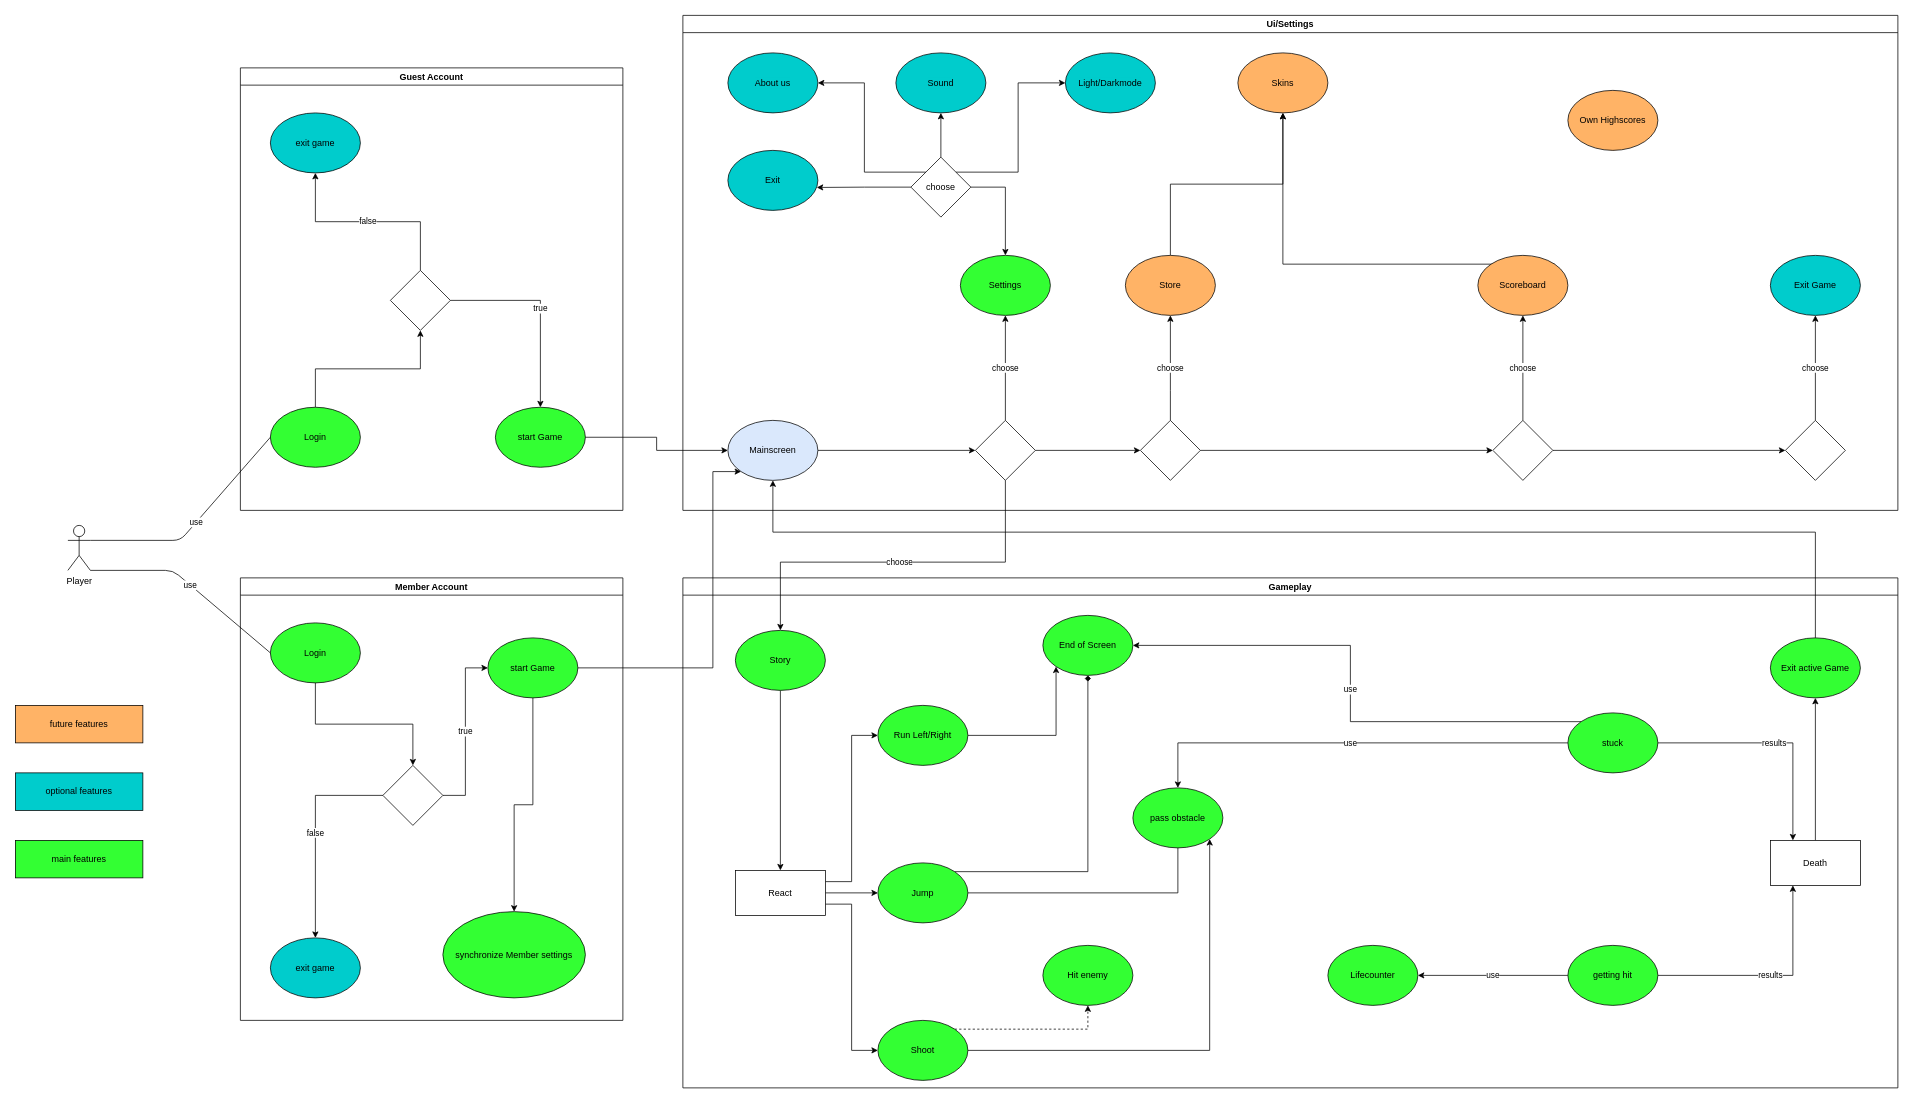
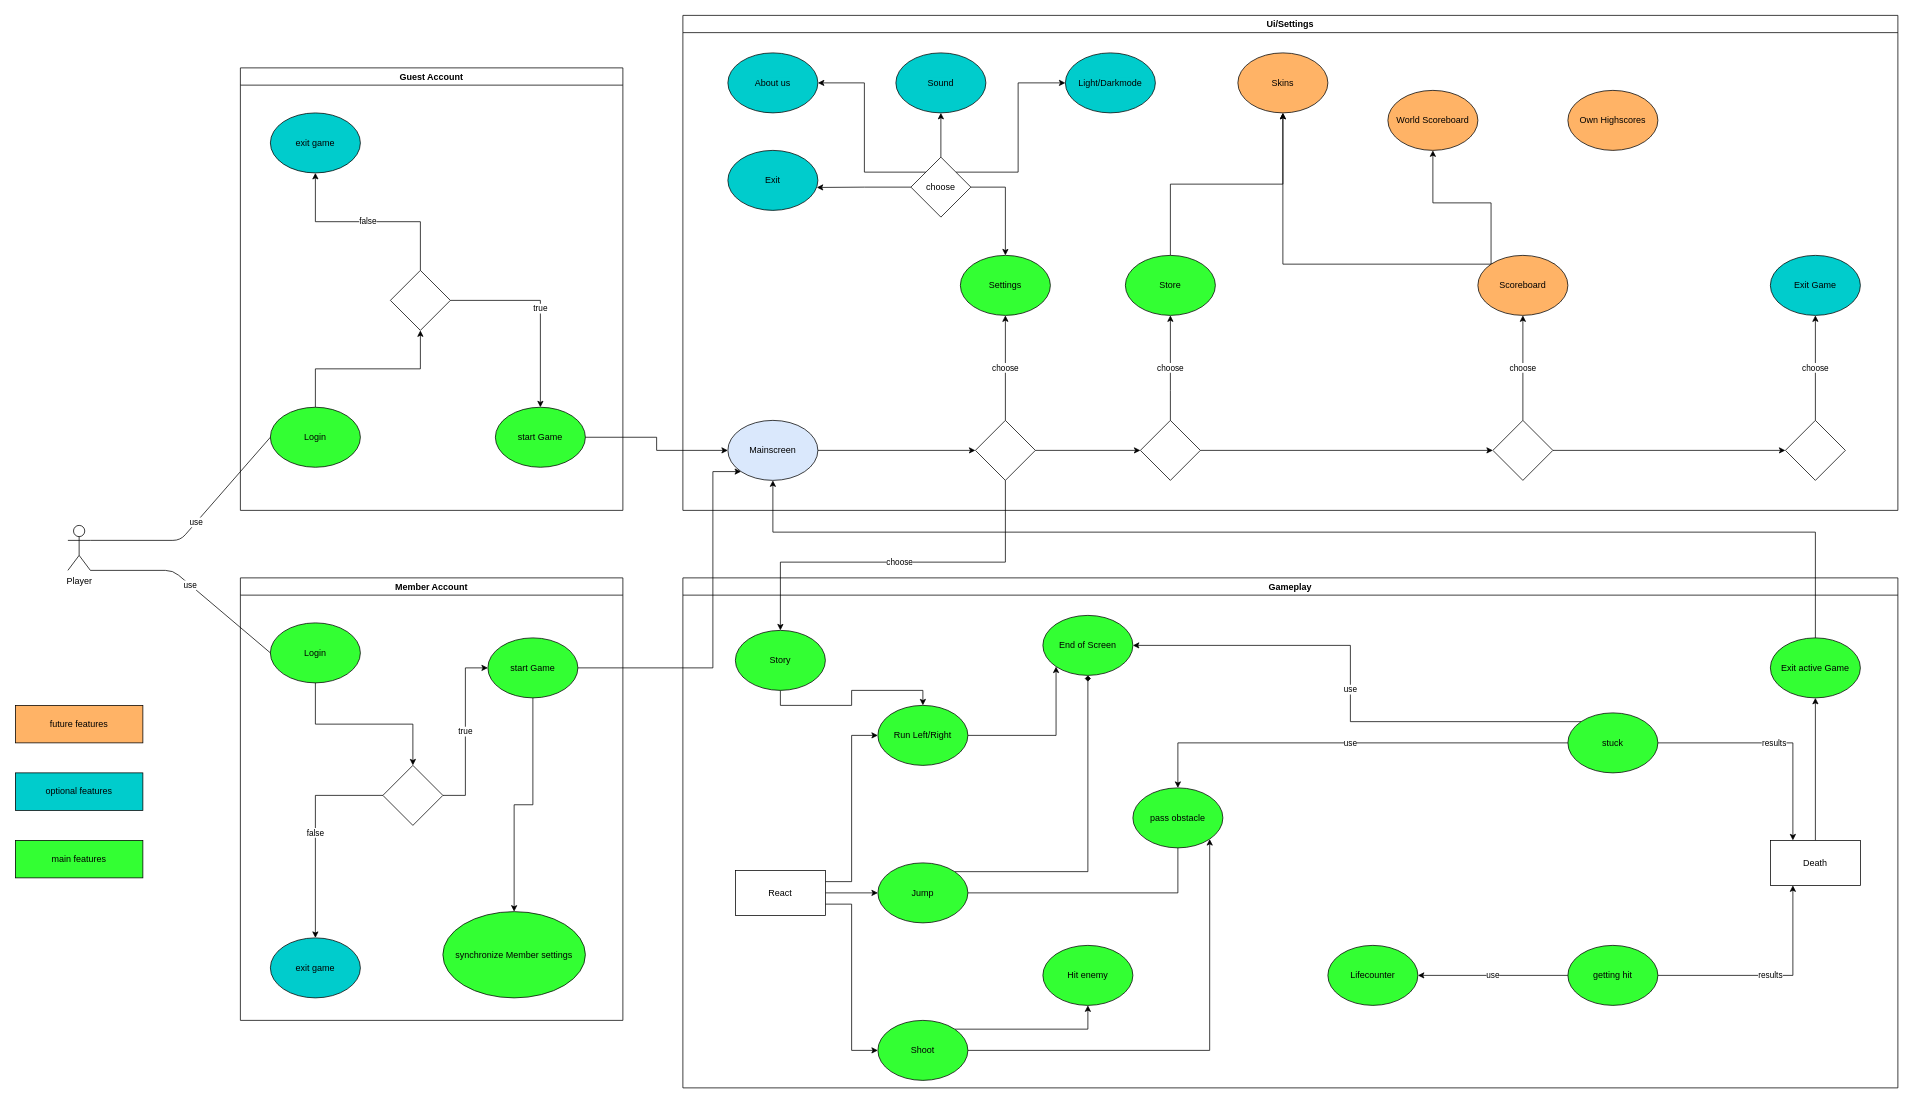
none -> (1433, 120)
none -> (1491, 203)
(1170, 285) -> (1170, 285)
(780, 784) -> (852, 694)
(1030, 1029) -> (1030, 1029)
